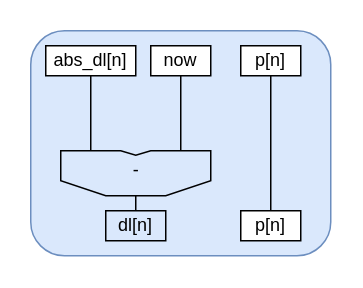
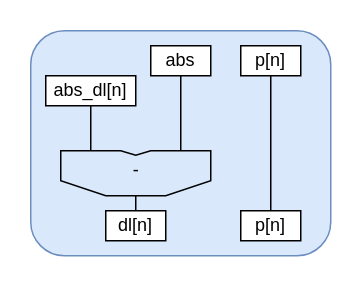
(91, 61) -> (91, 91)
(181, 61) -> (181, 61)
(136, 226) -> (136, 226)
